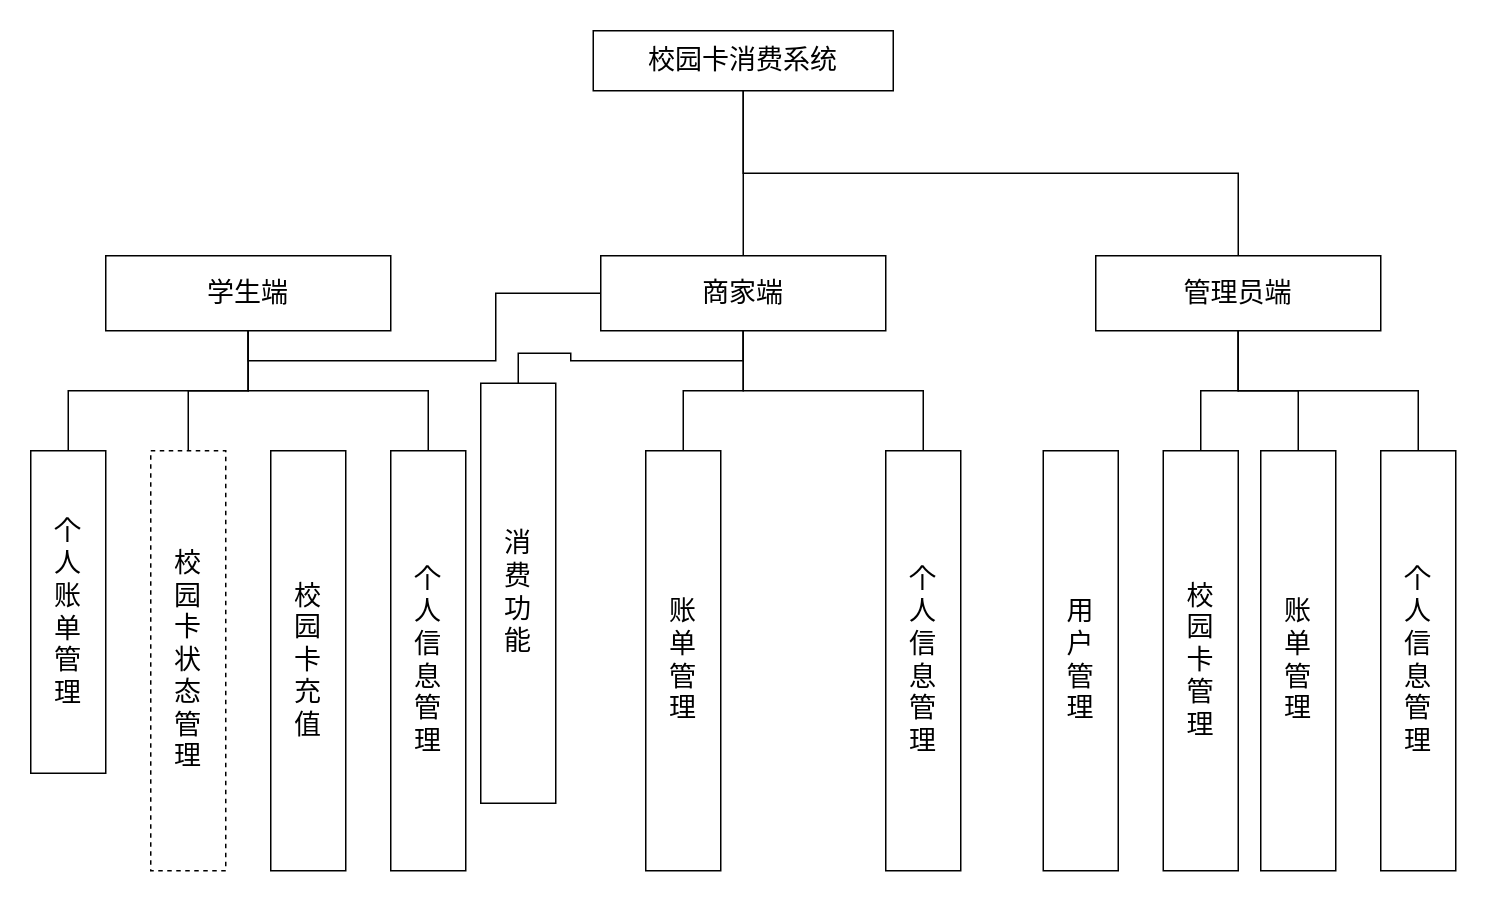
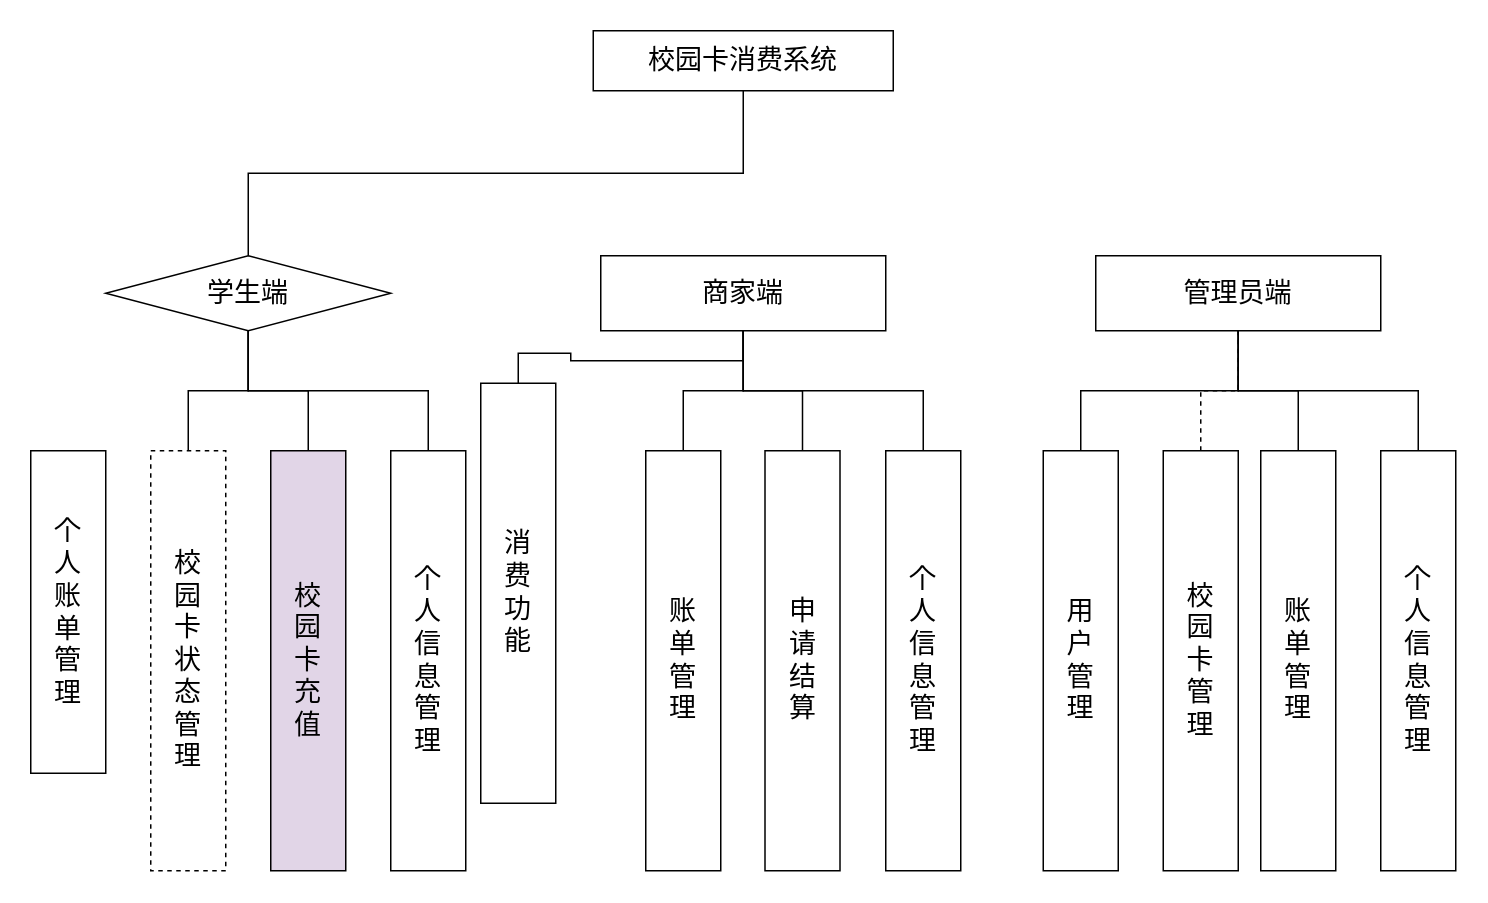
(1033, 173) -> none
(743, 216) -> (454, 173)
(248, 293) -> (248, 293)
(460, 361) -> (308, 422)
(97, 391) -> none
none -> (1110, 391)
(1201, 419) -> (1201, 419)
none -> (803, 422)
(308, 661) -> (308, 661)
none -> (803, 661)
